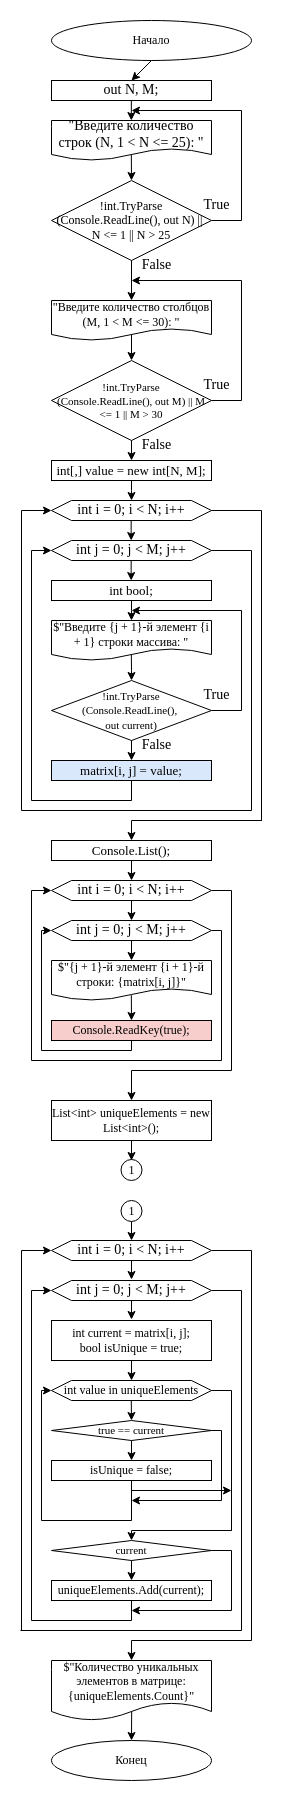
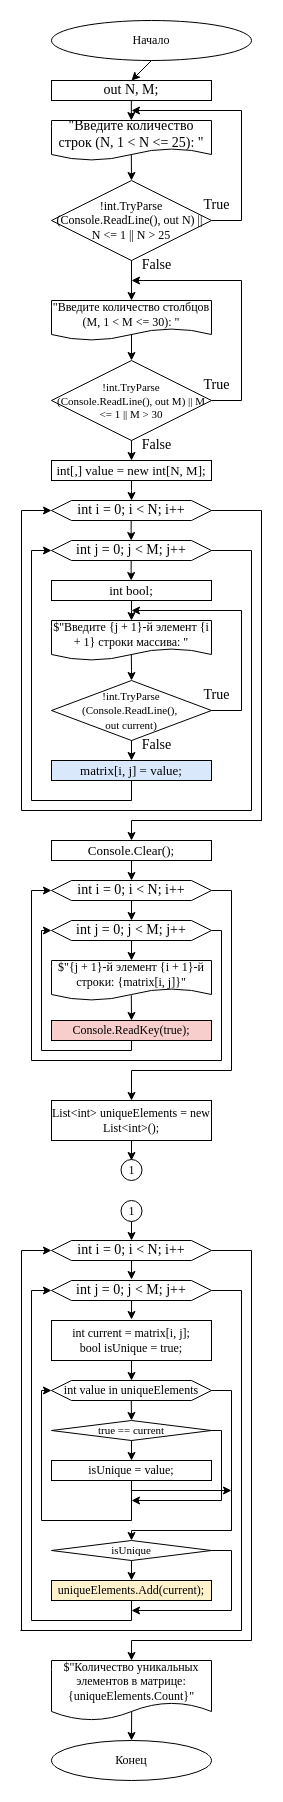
(132, 851) -> (132, 851)
(132, 1471) -> (132, 1471)
(132, 1551) -> (132, 1551)
(132, 1591) -> (132, 1591)
